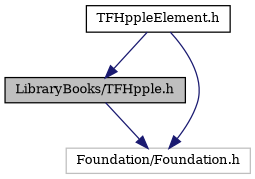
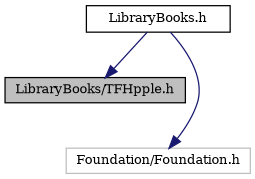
(158, 19) -> (158, 19)
(122, 121) -> none
